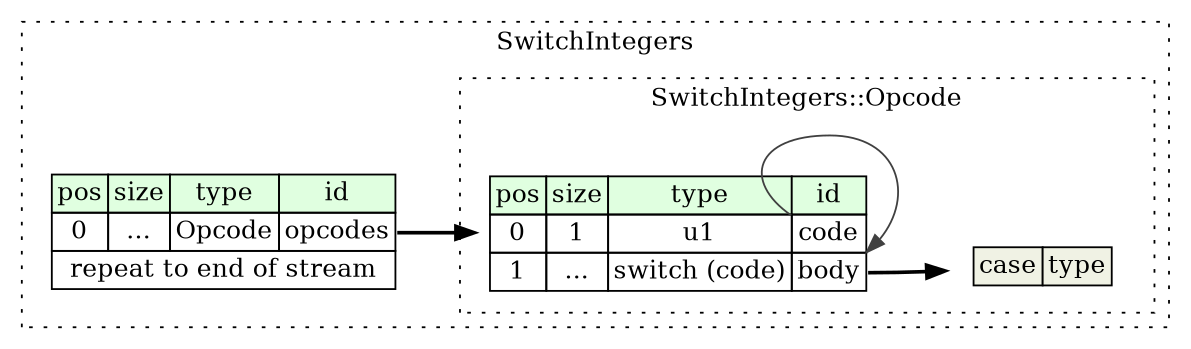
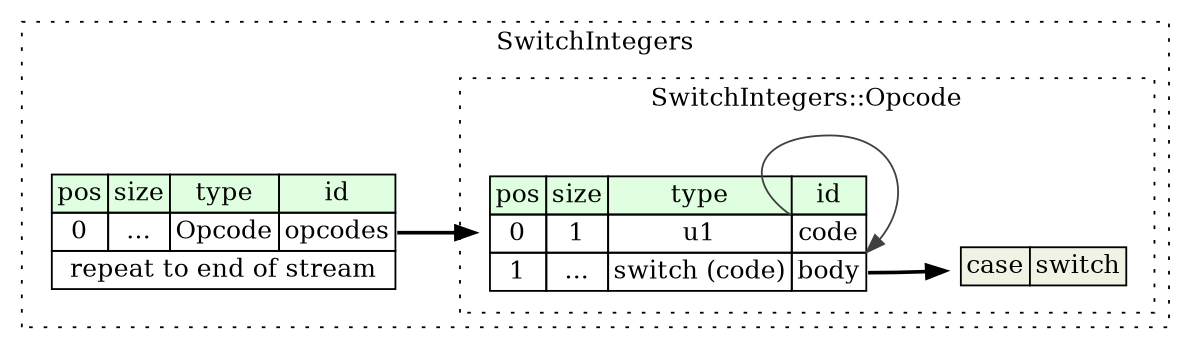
(1077, 265) -> (1078, 265)
